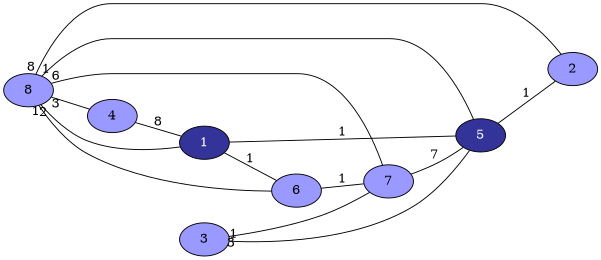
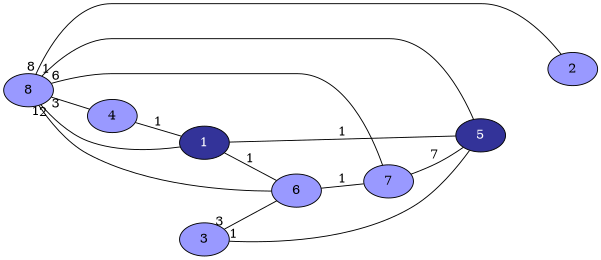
(527, 102) -> none
(158, 122) -> (158, 122)
(302, 222) -> (251, 215)
